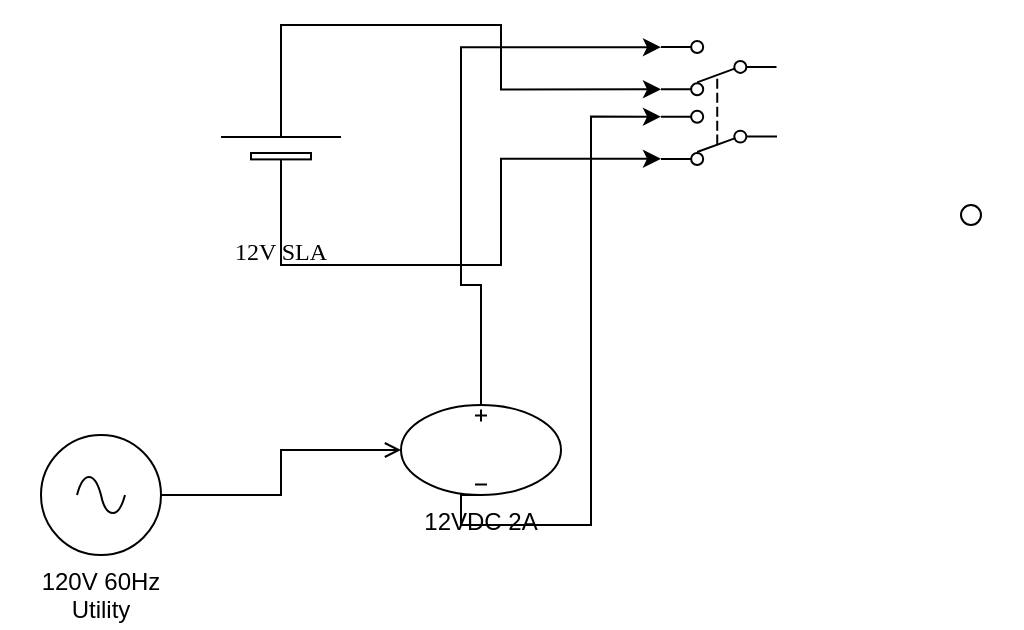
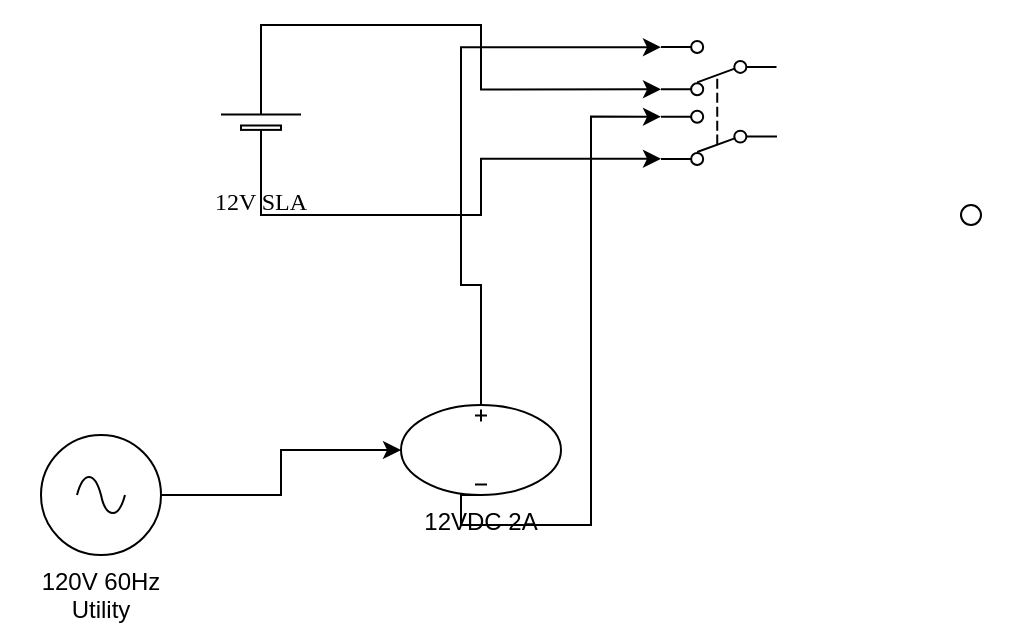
(281, 145) -> (261, 120)
(388, 450) -> (386, 450)
